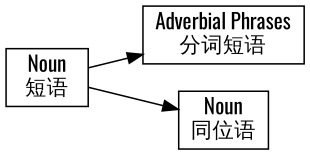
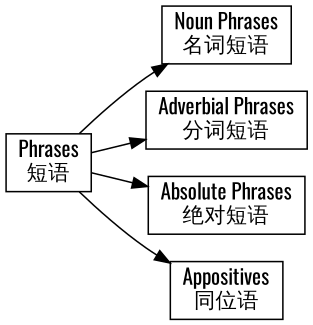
none -> (227, 35)
(47, 78) -> (49, 163)
(224, 120) -> (227, 290)
none -> (227, 205)
